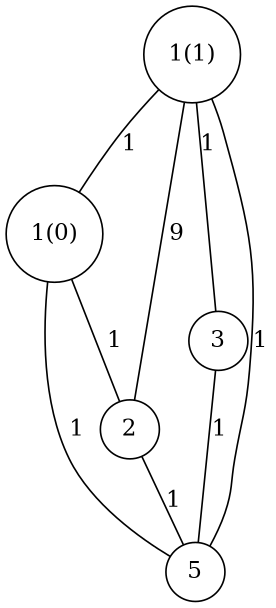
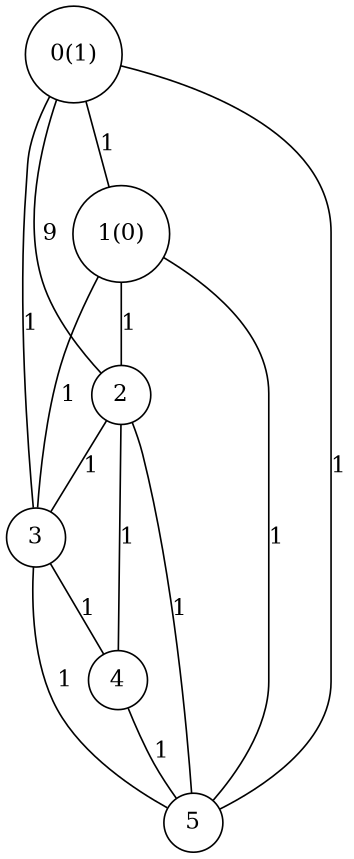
(192, 54) -> (74, 54)
none -> (55, 388)
none -> (79, 466)
none -> (118, 680)
